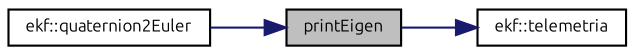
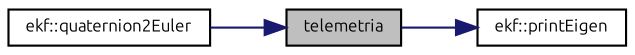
(344, 28) -> (344, 28)
(552, 28) -> (552, 28)
